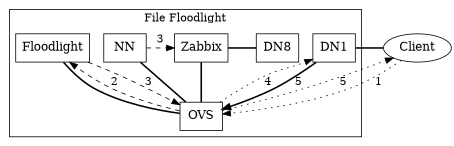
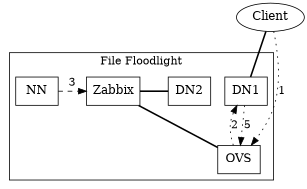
(53, 48) -> none
(277, 48) -> (189, 91)
(163, 82) -> none
(268, 82) -> (235, 125)
(275, 88) -> (243, 121)
(305, 88) -> none
